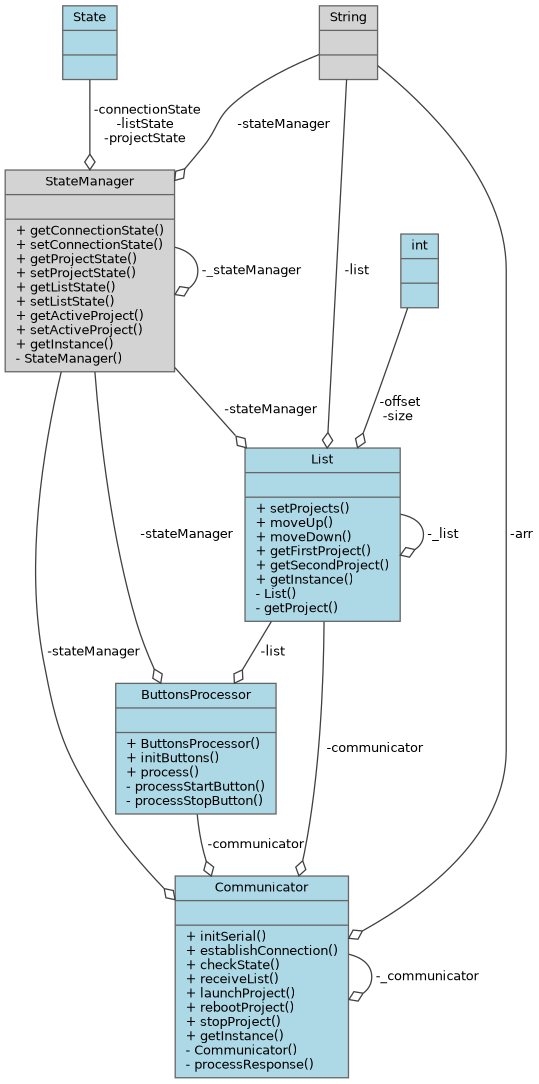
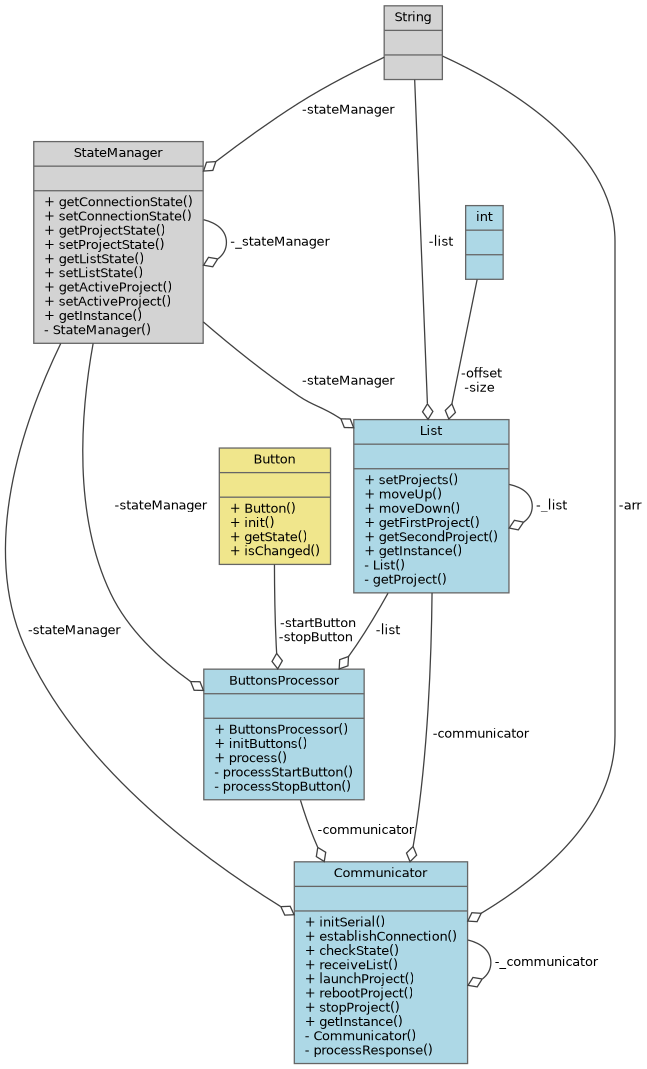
(90, 43) -> none
none -> (275, 506)
